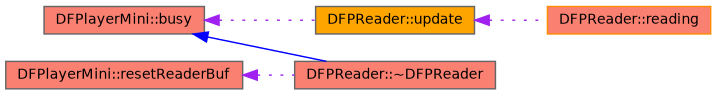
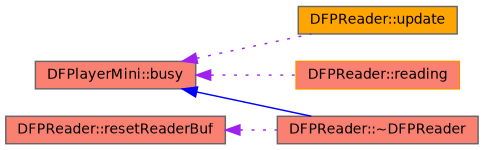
(518, 20) -> (253, 75)
(124, 75) -> (116, 130)
